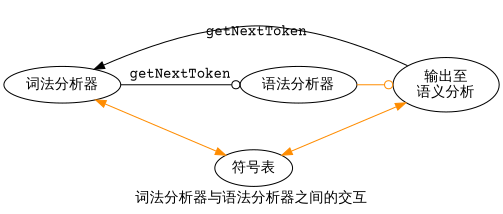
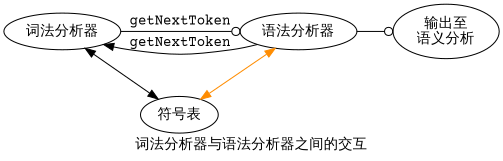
(256, 26) -> (186, 54)
(371, 85) -> (371, 31)
(161, 128) -> (122, 74)
(344, 129) -> (238, 74)
